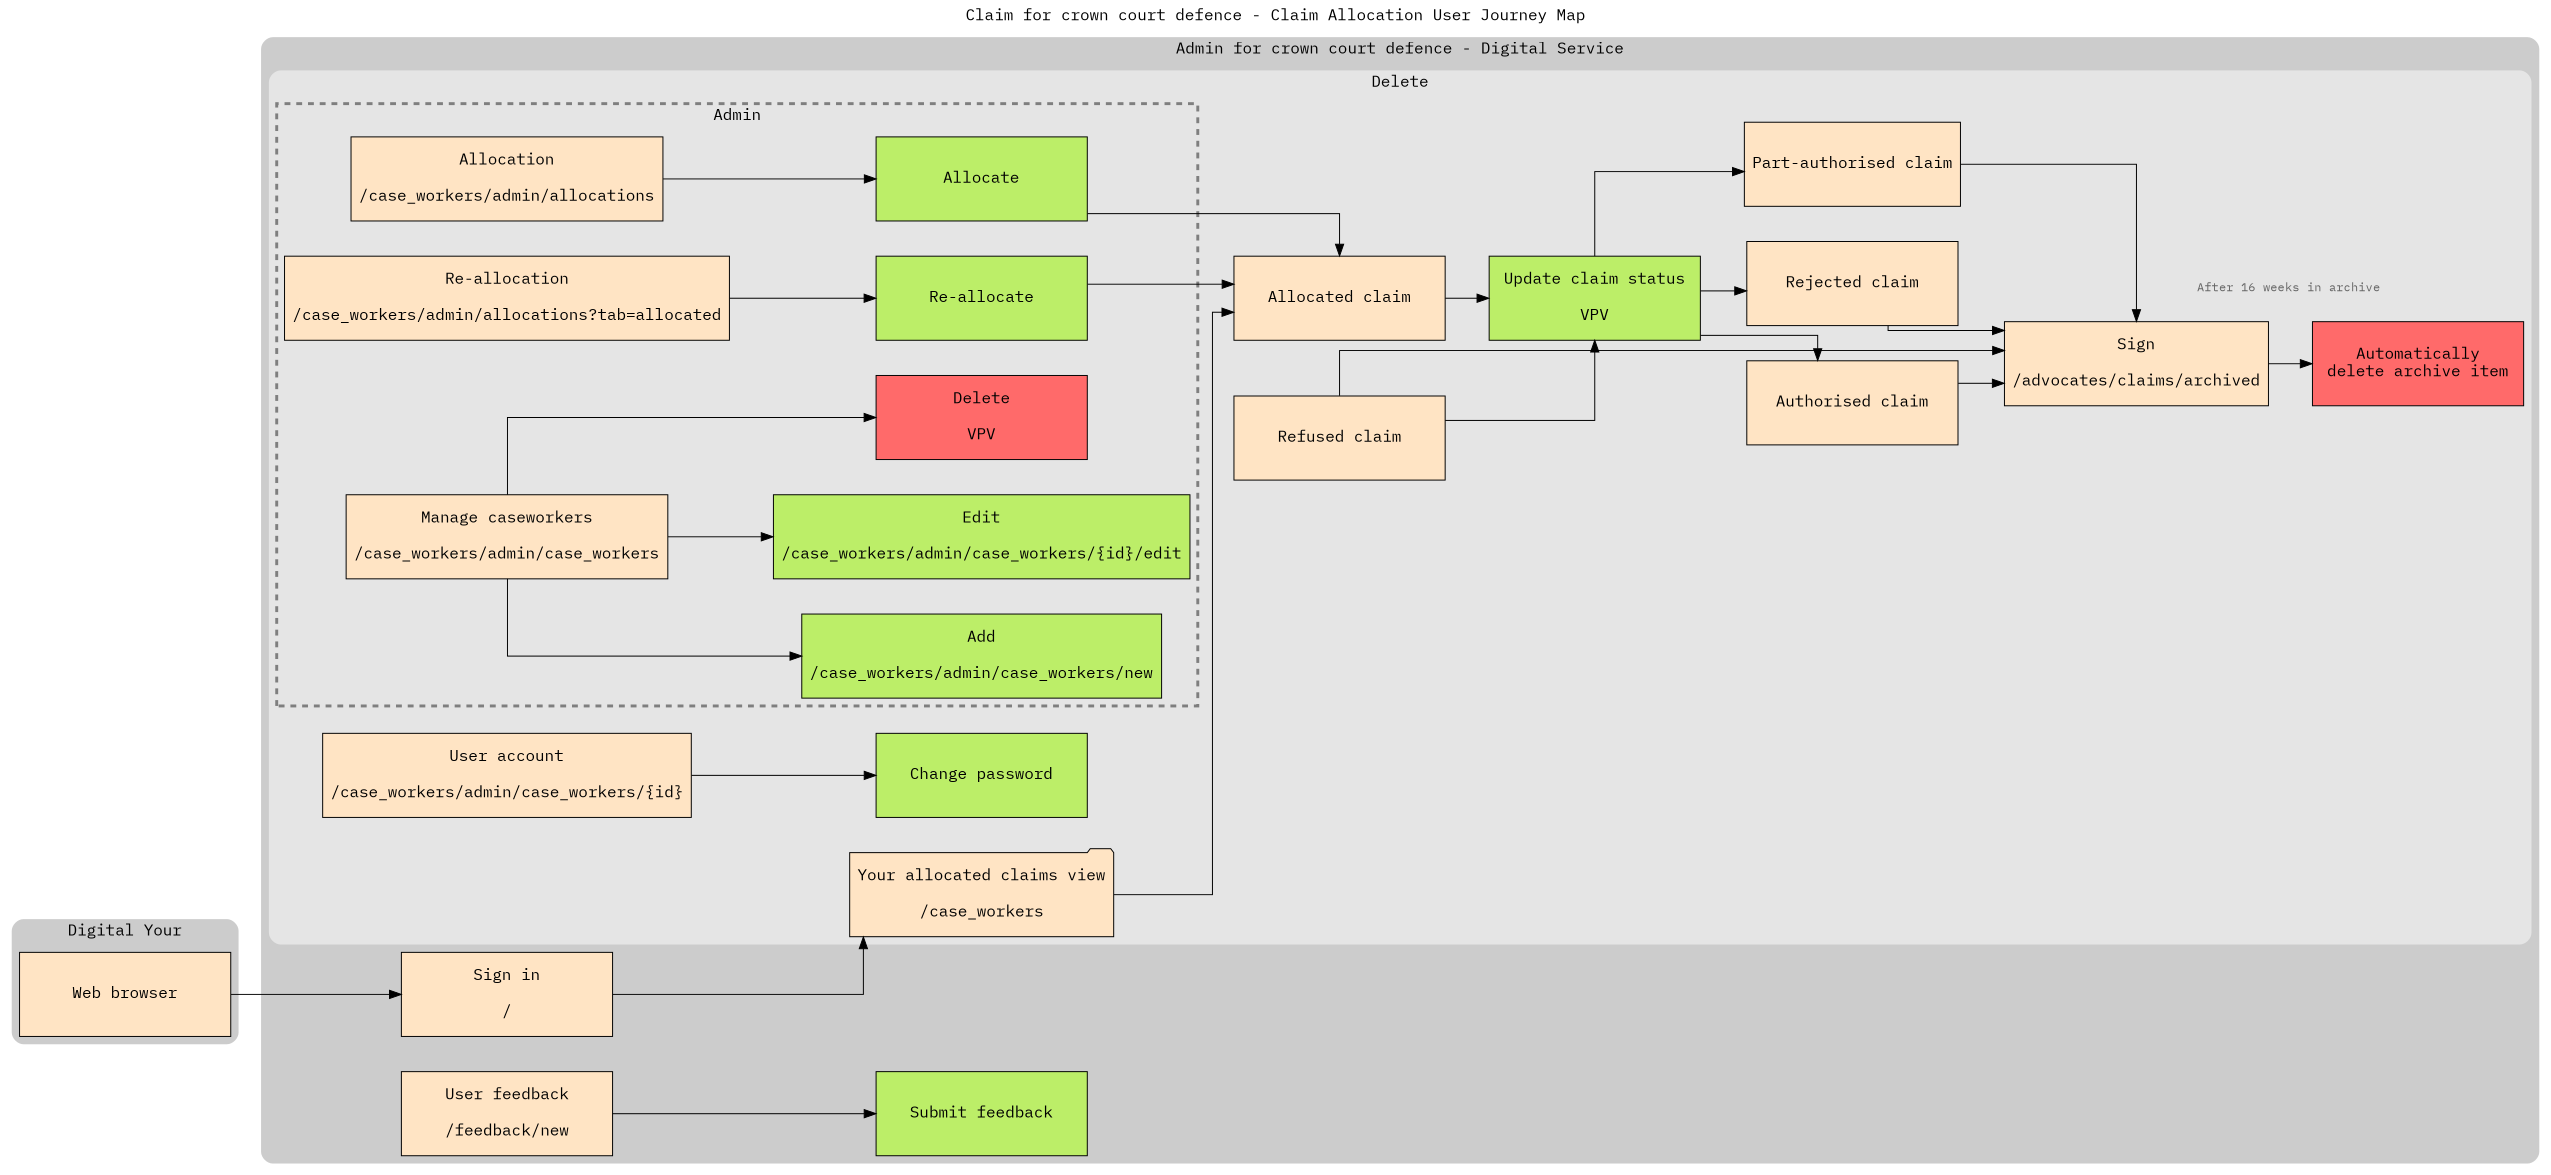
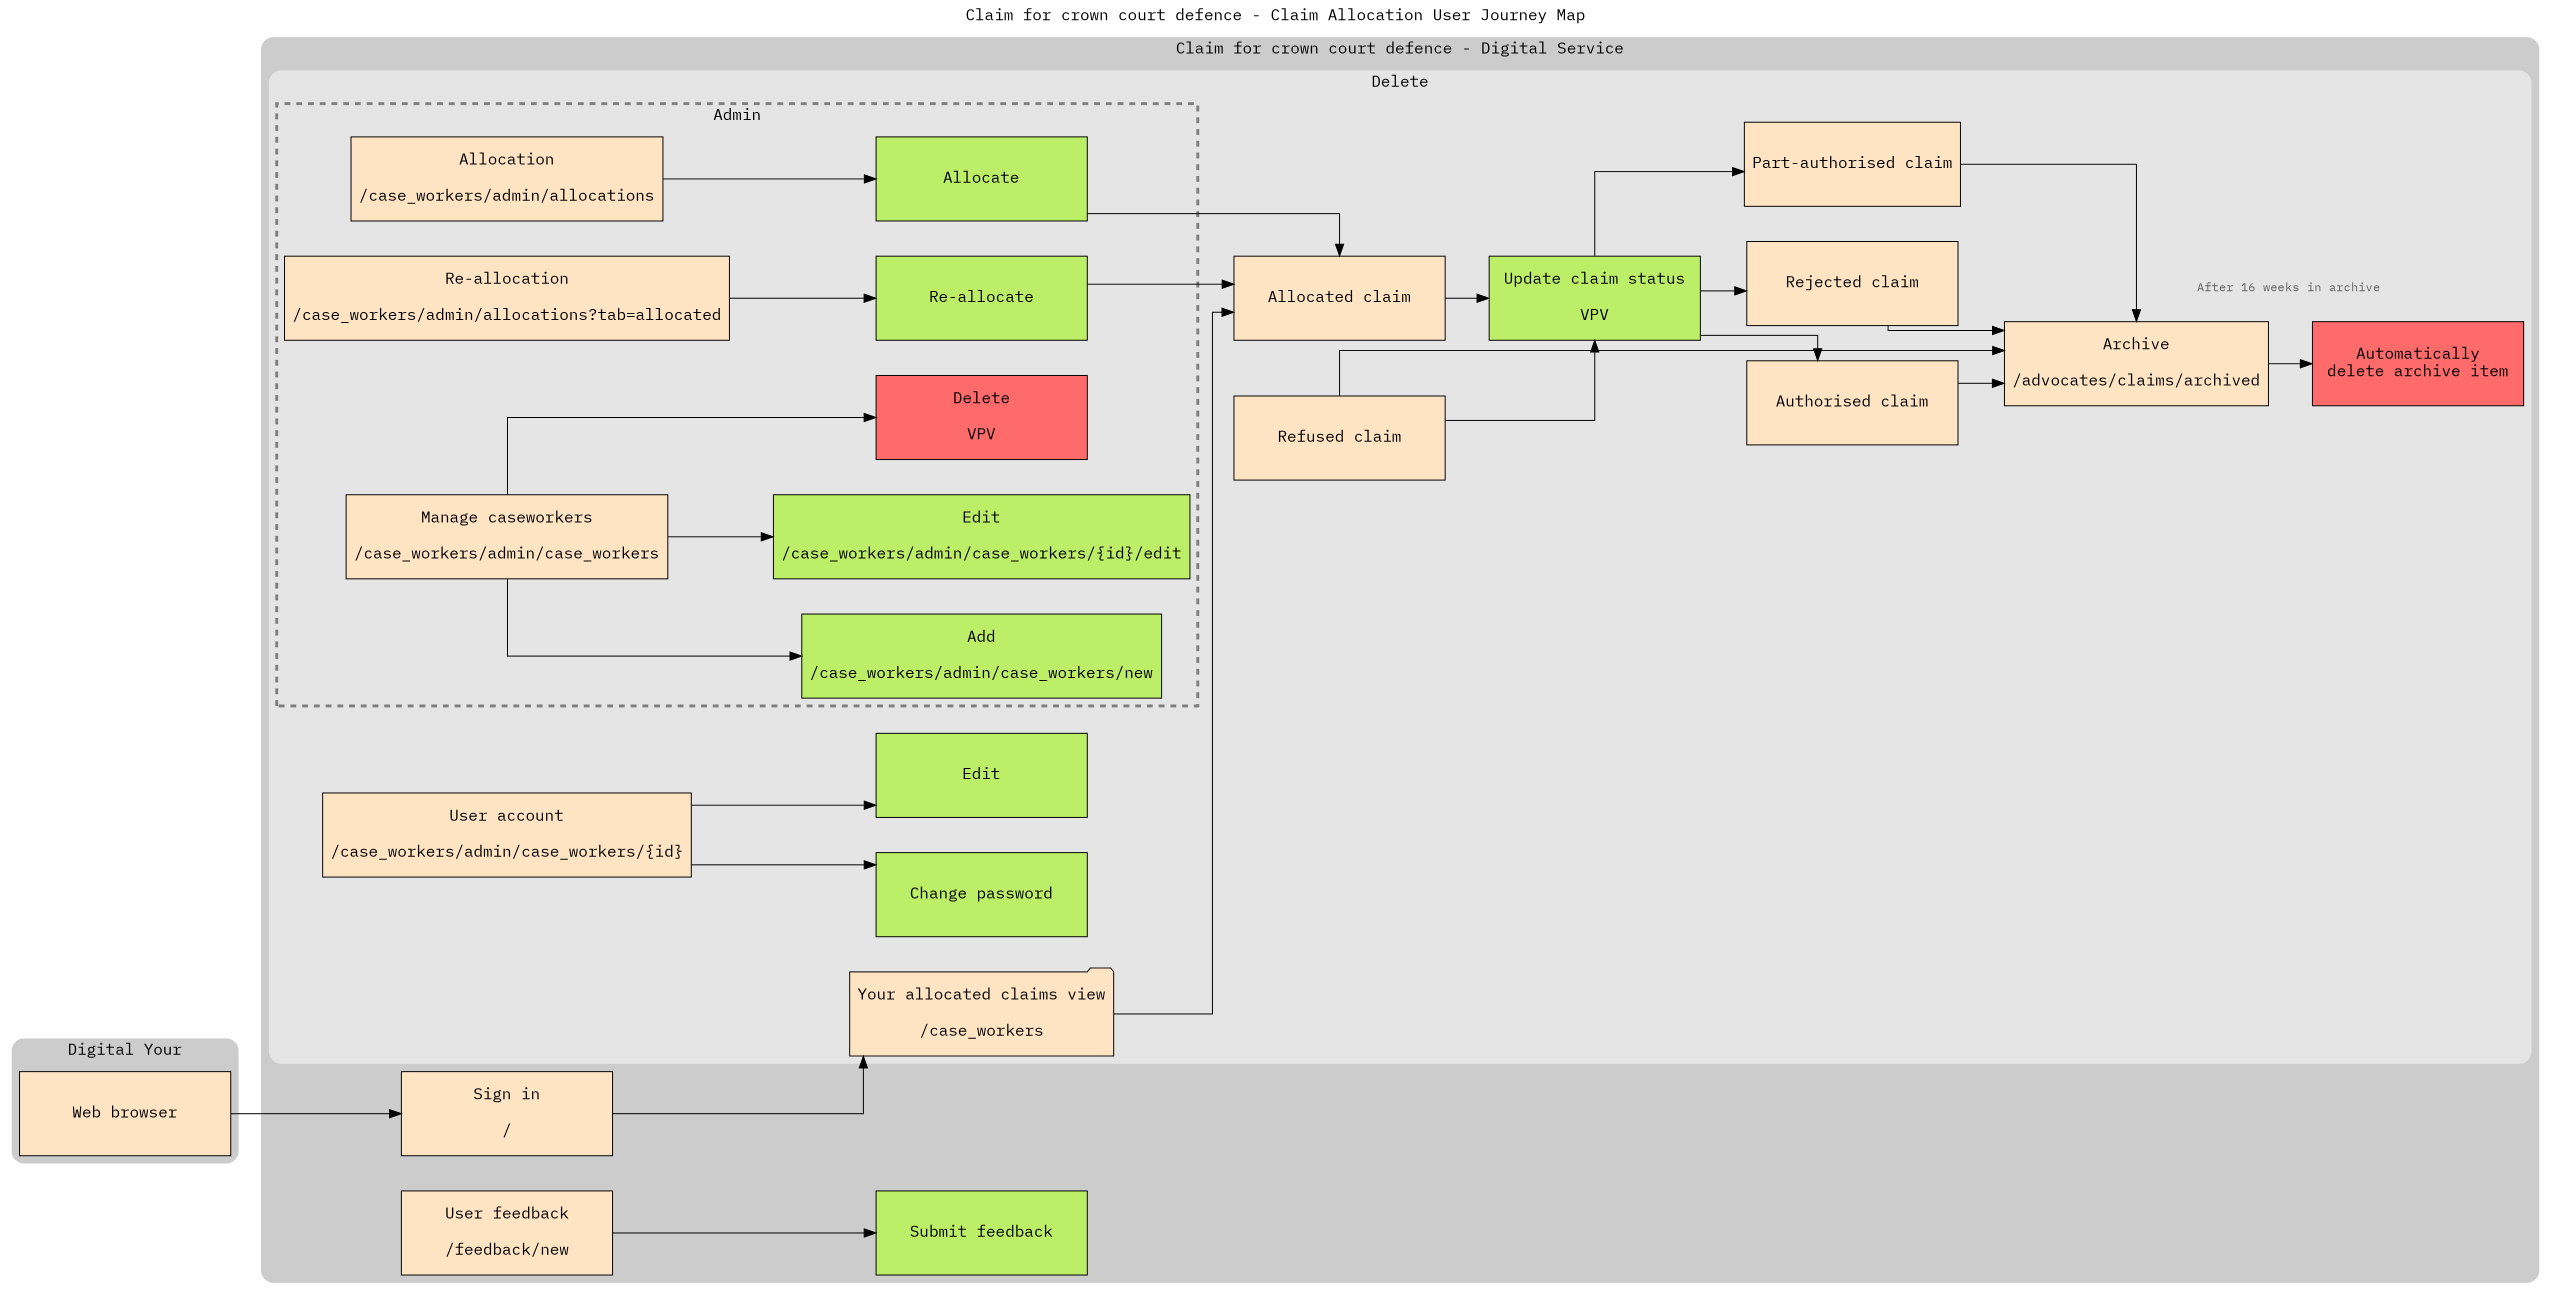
(1400, 50) -> (1400, 50)
(2136, 364) -> (2136, 364)
none -> (982, 775)
